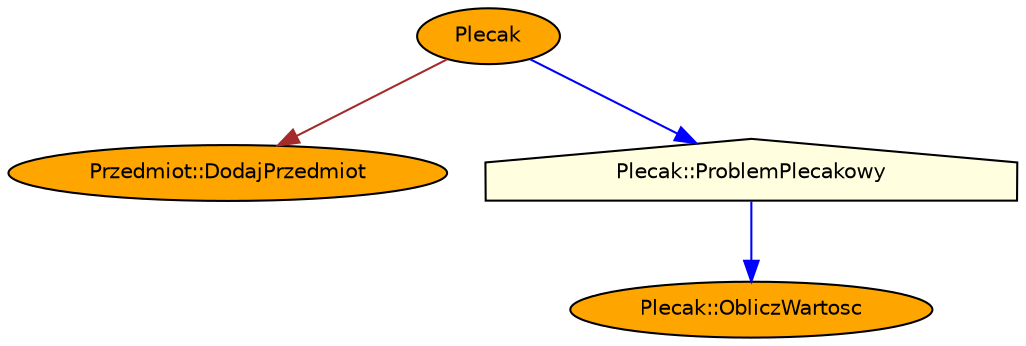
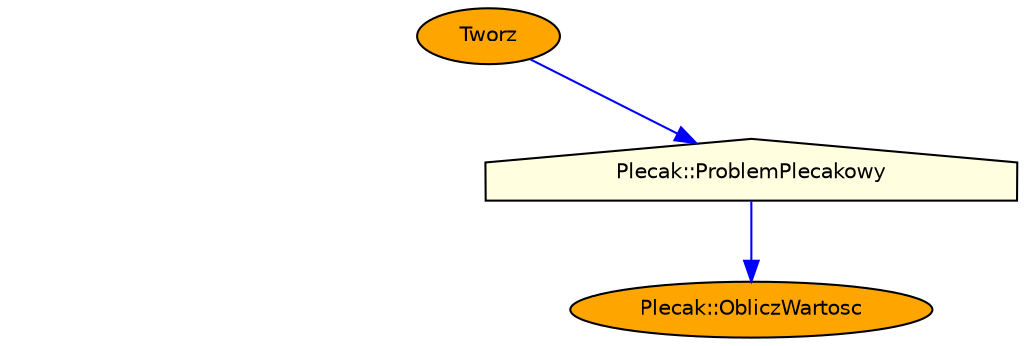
(489, 36) -> (489, 36)
(228, 173) -> none
